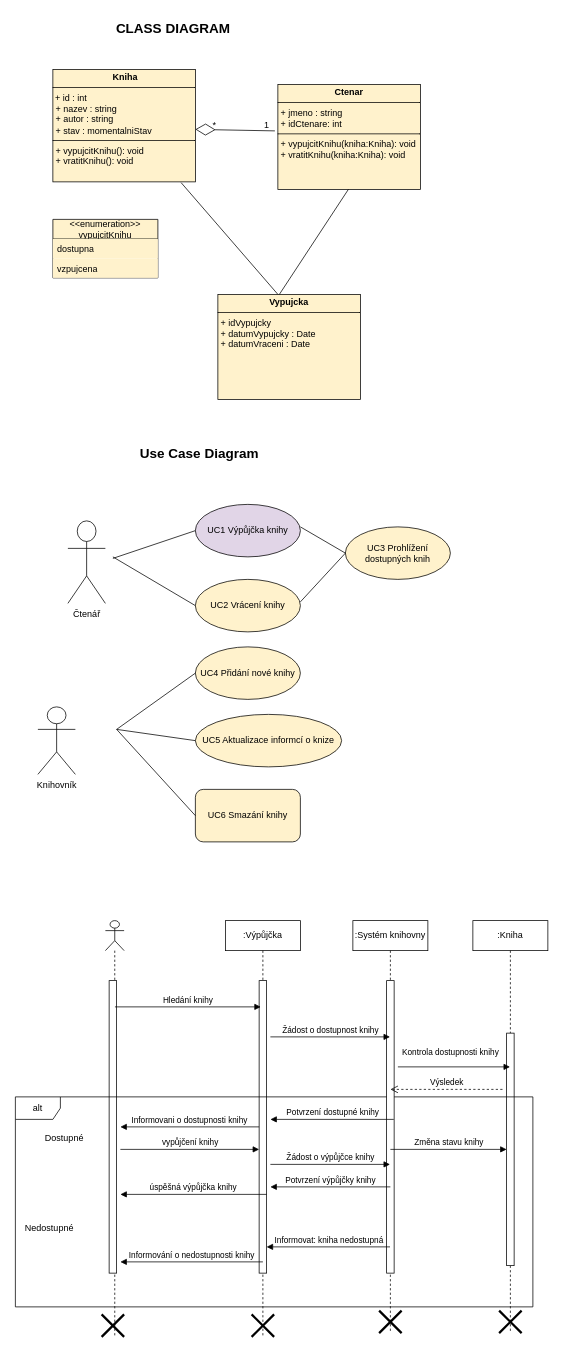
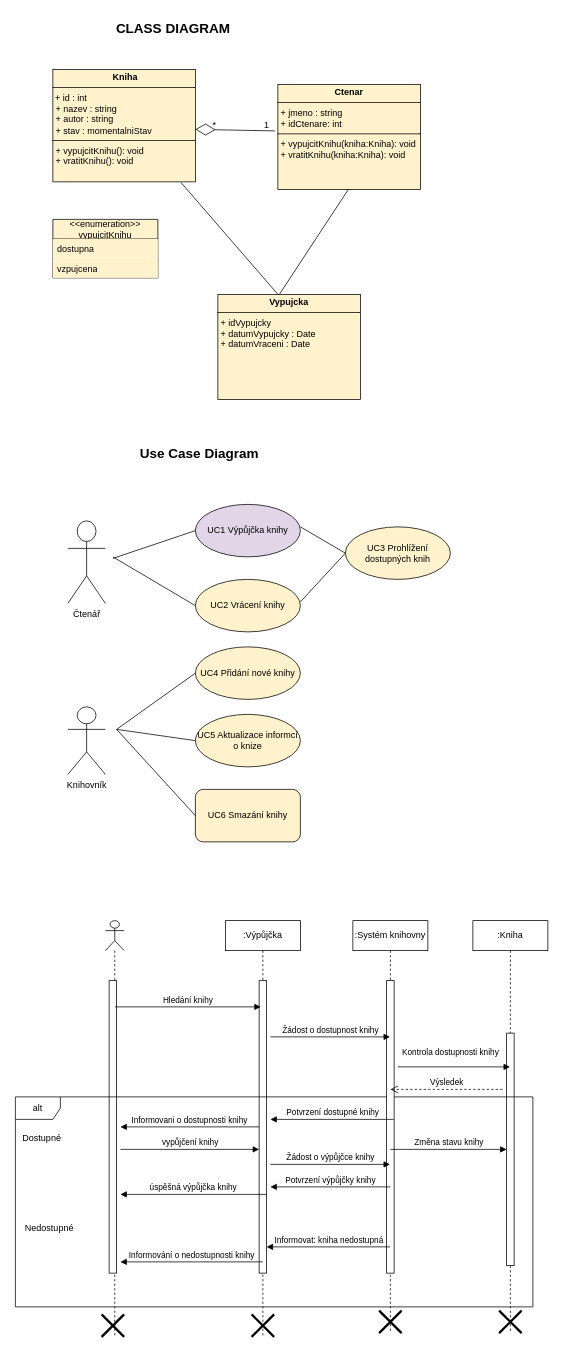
(57, 741) -> (87, 741)
(269, 741) -> (248, 741)
(64, 1138) -> (42, 1138)
